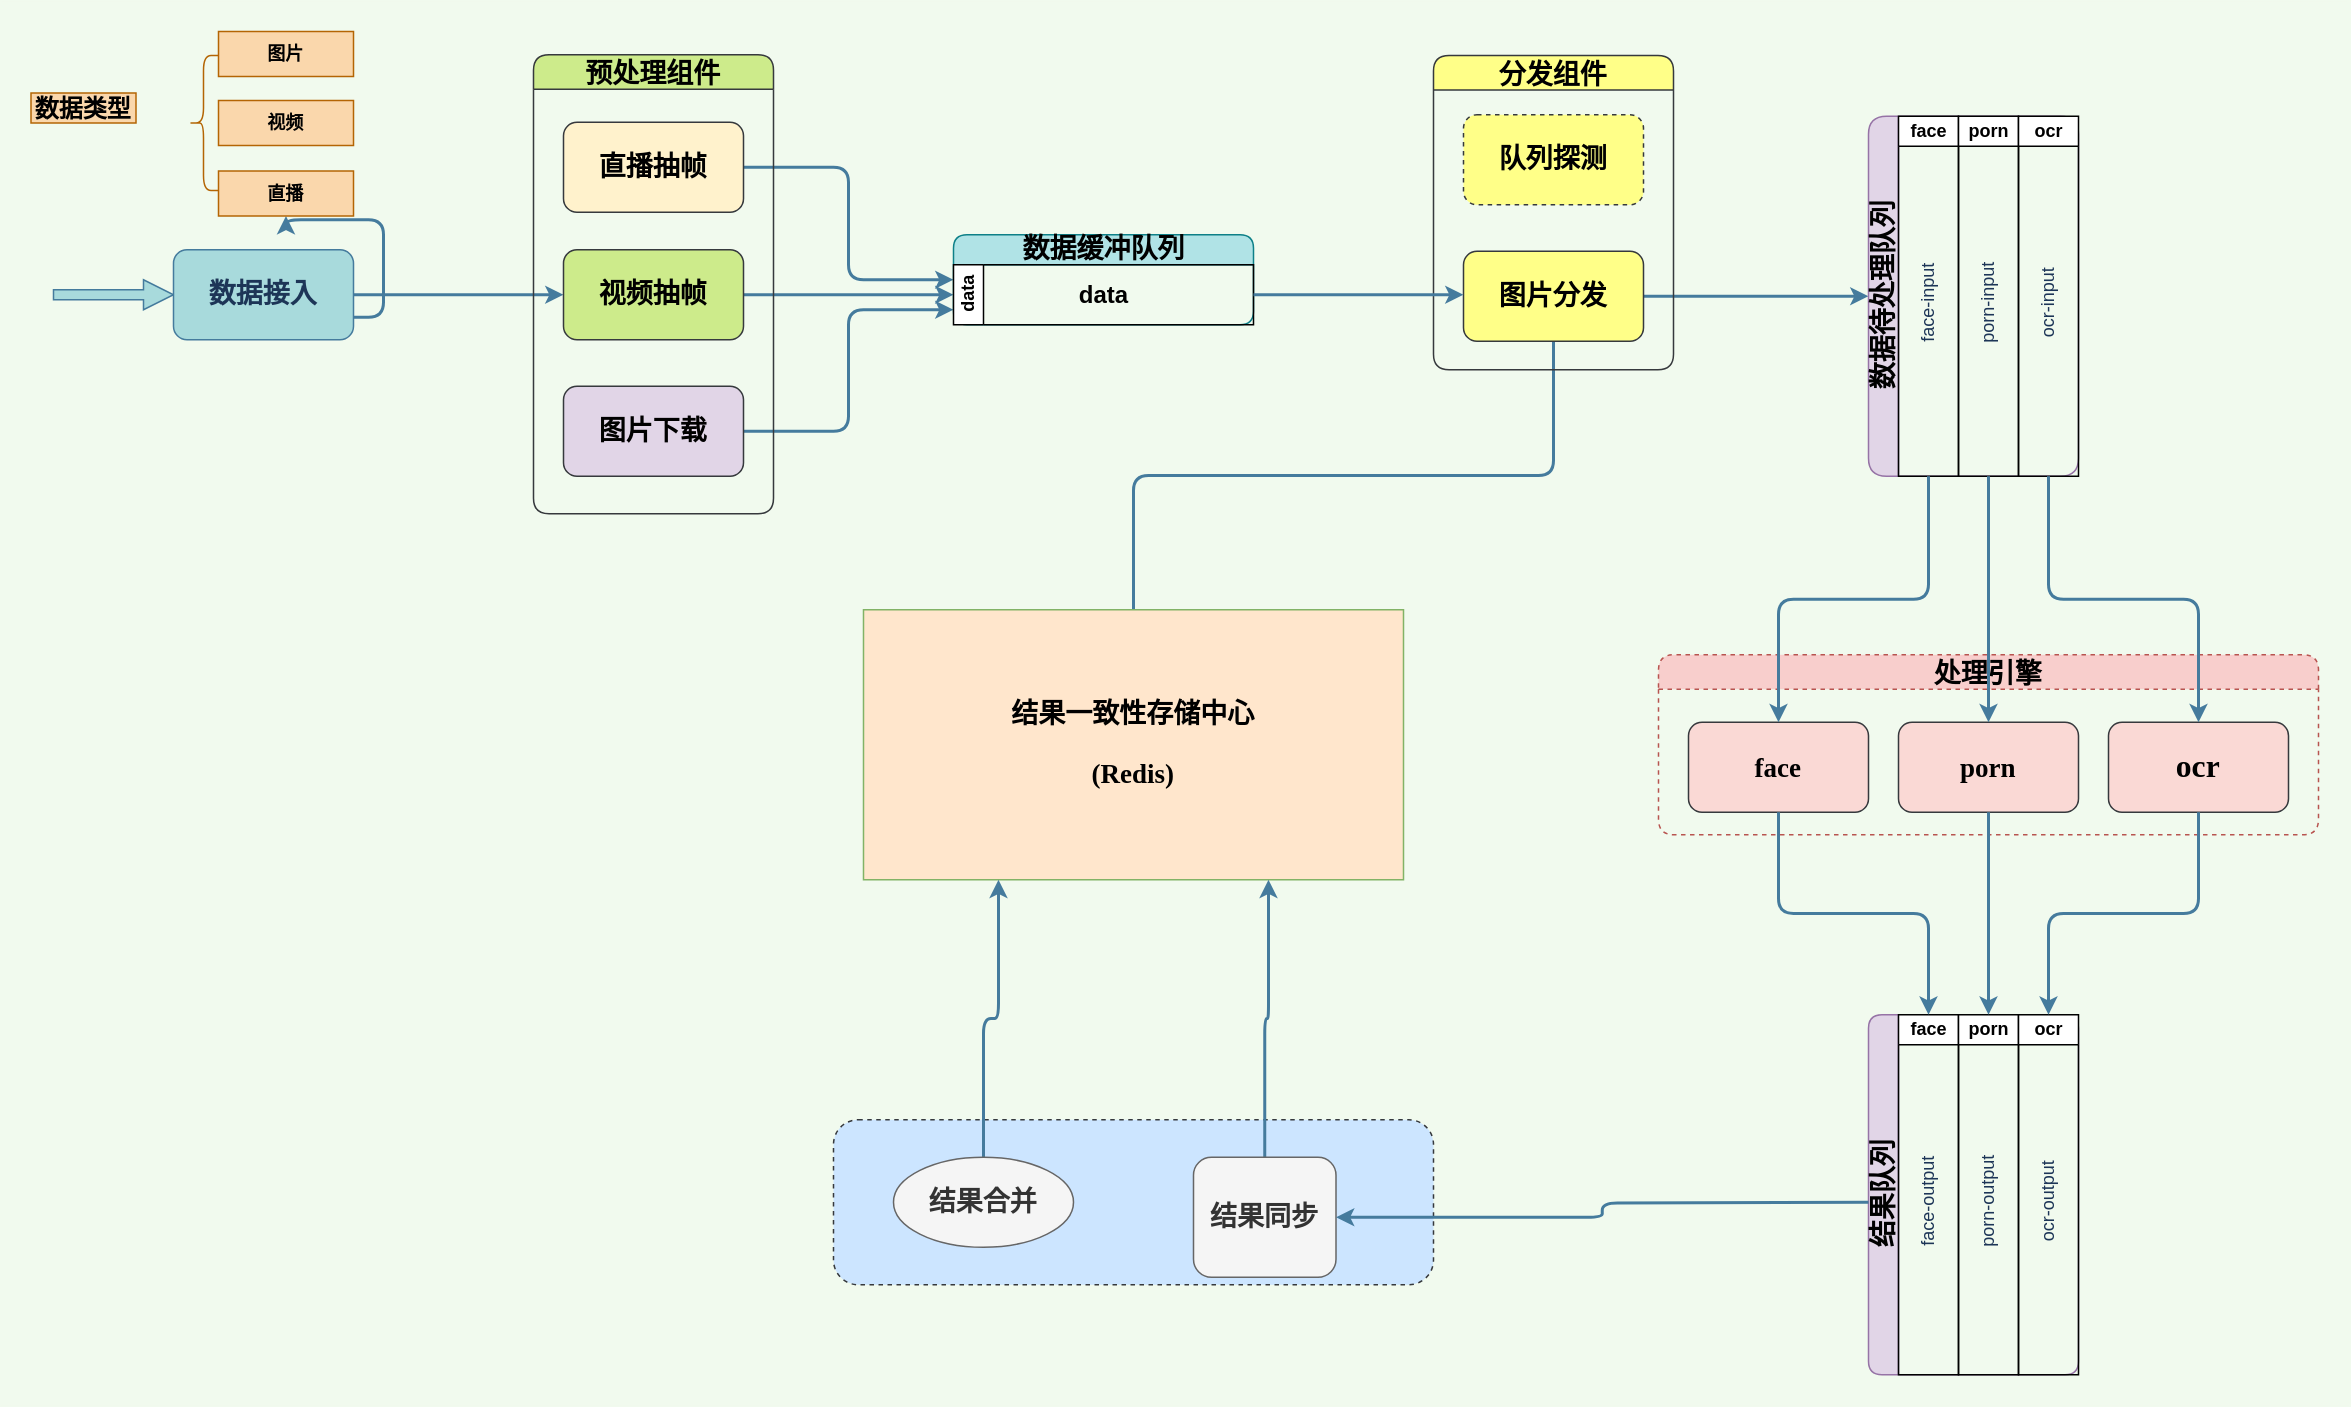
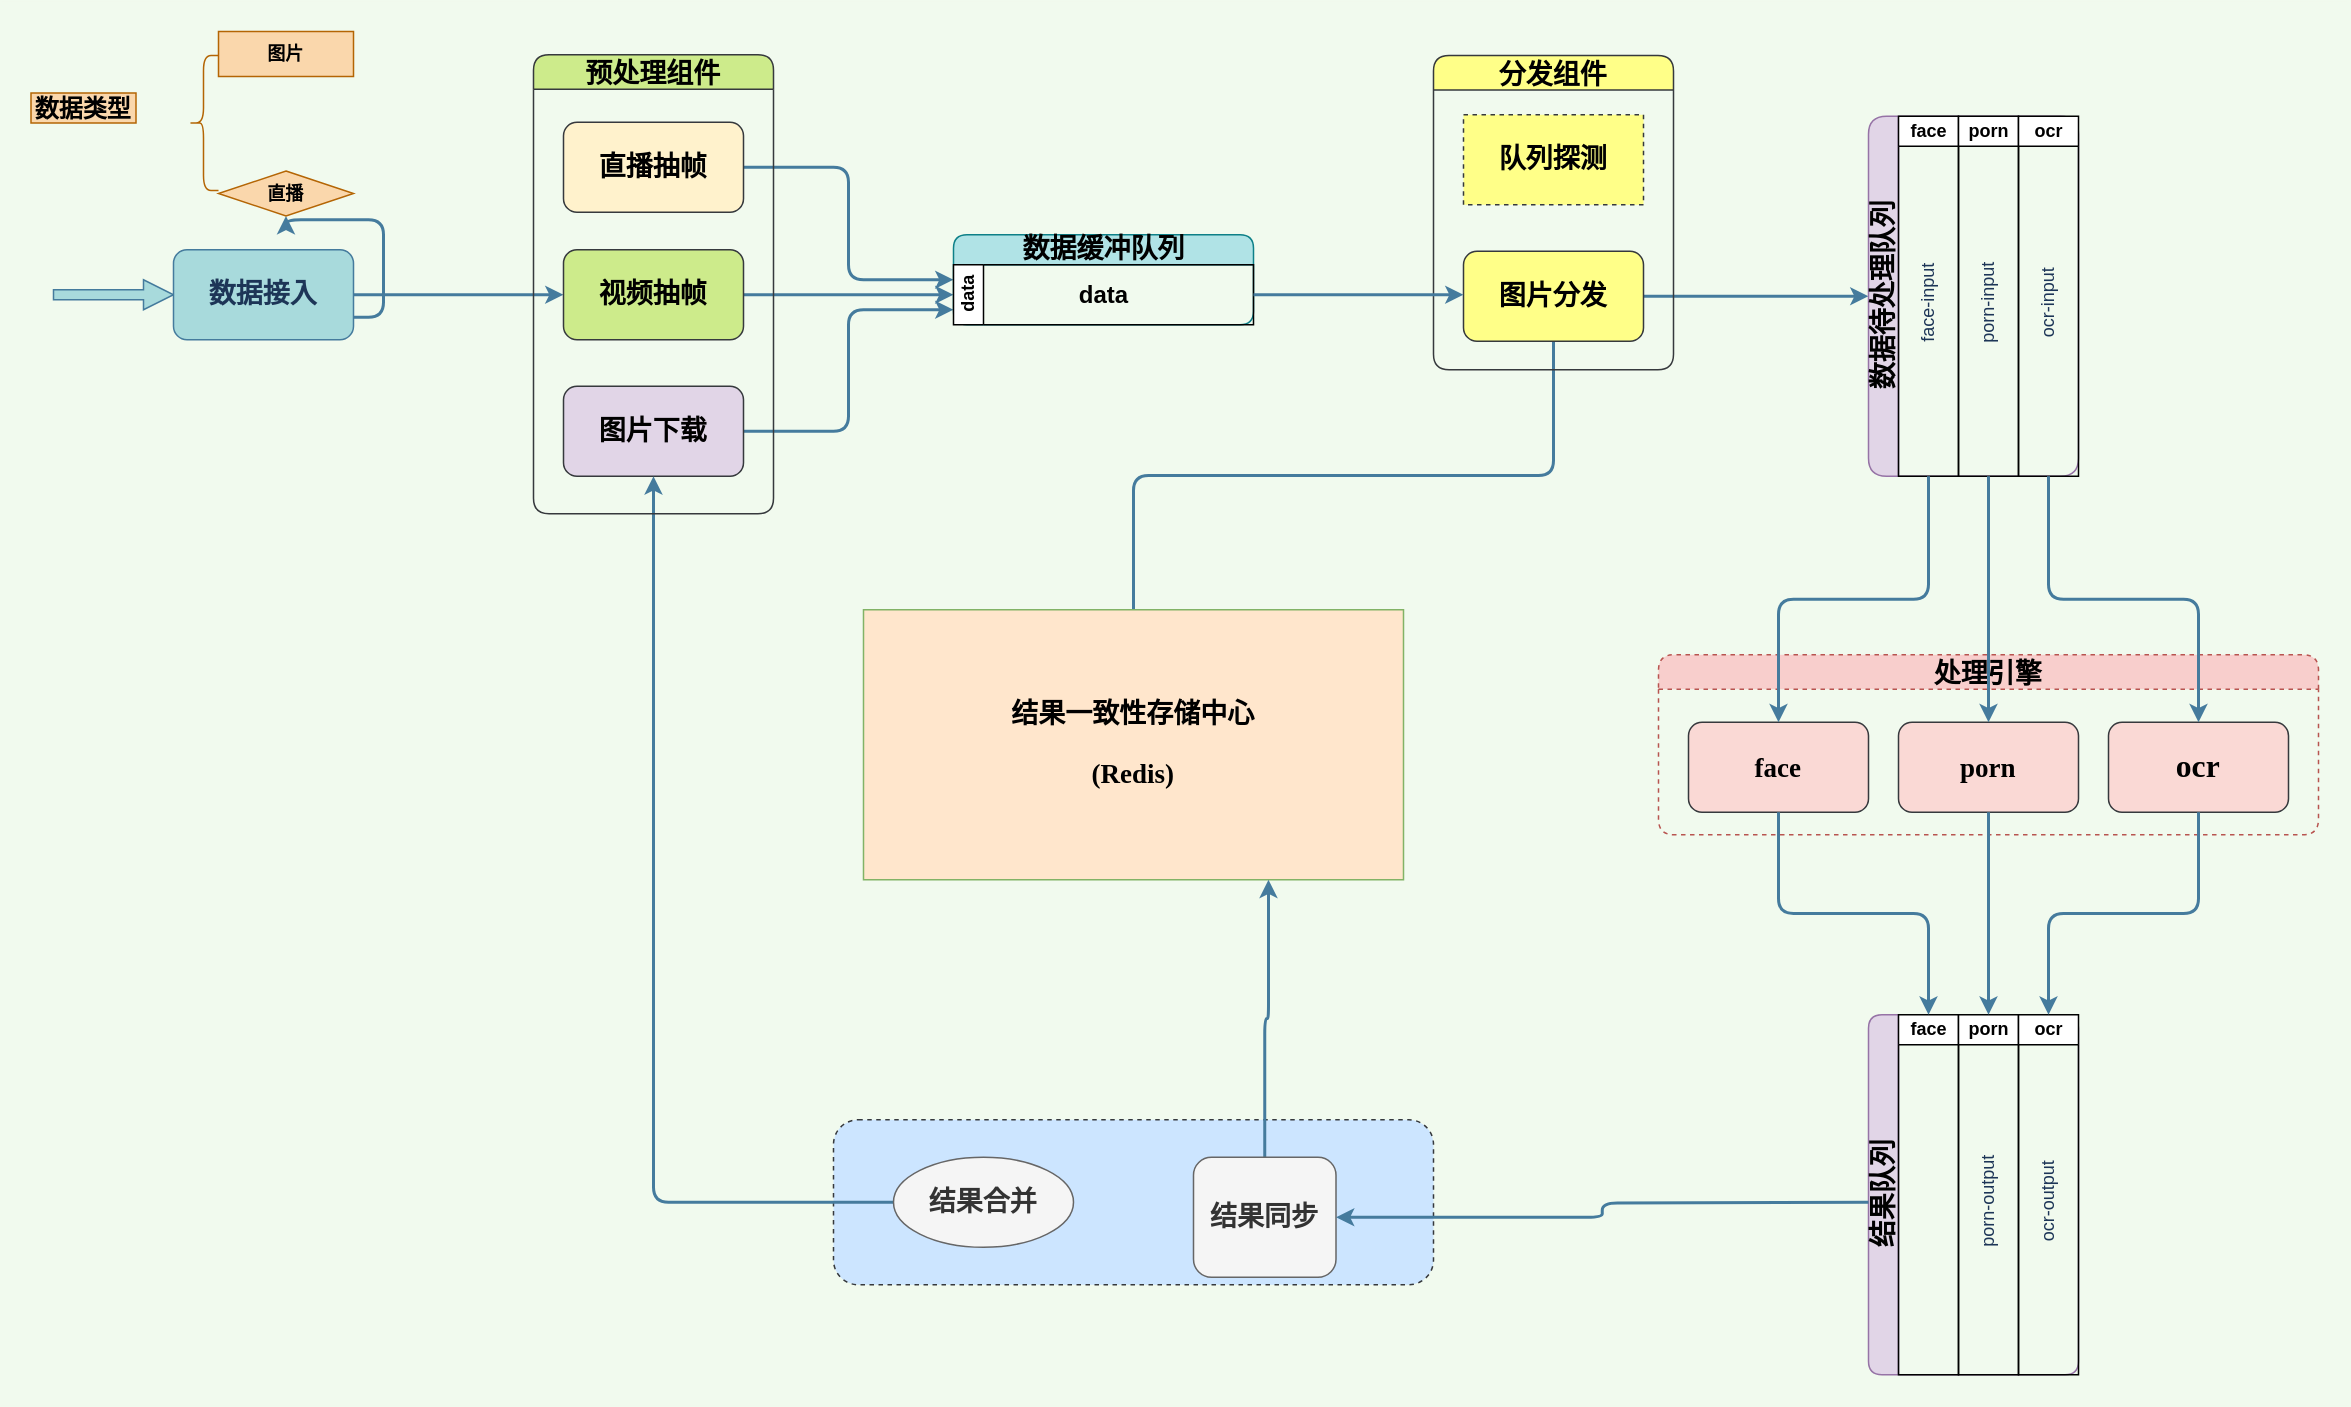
(286, 123) -> none
(1553, 160) -> (1553, 160)
(286, 194) -> (286, 194)
(985, 1022) -> (653, 961)
(1928, 1202) -> none
